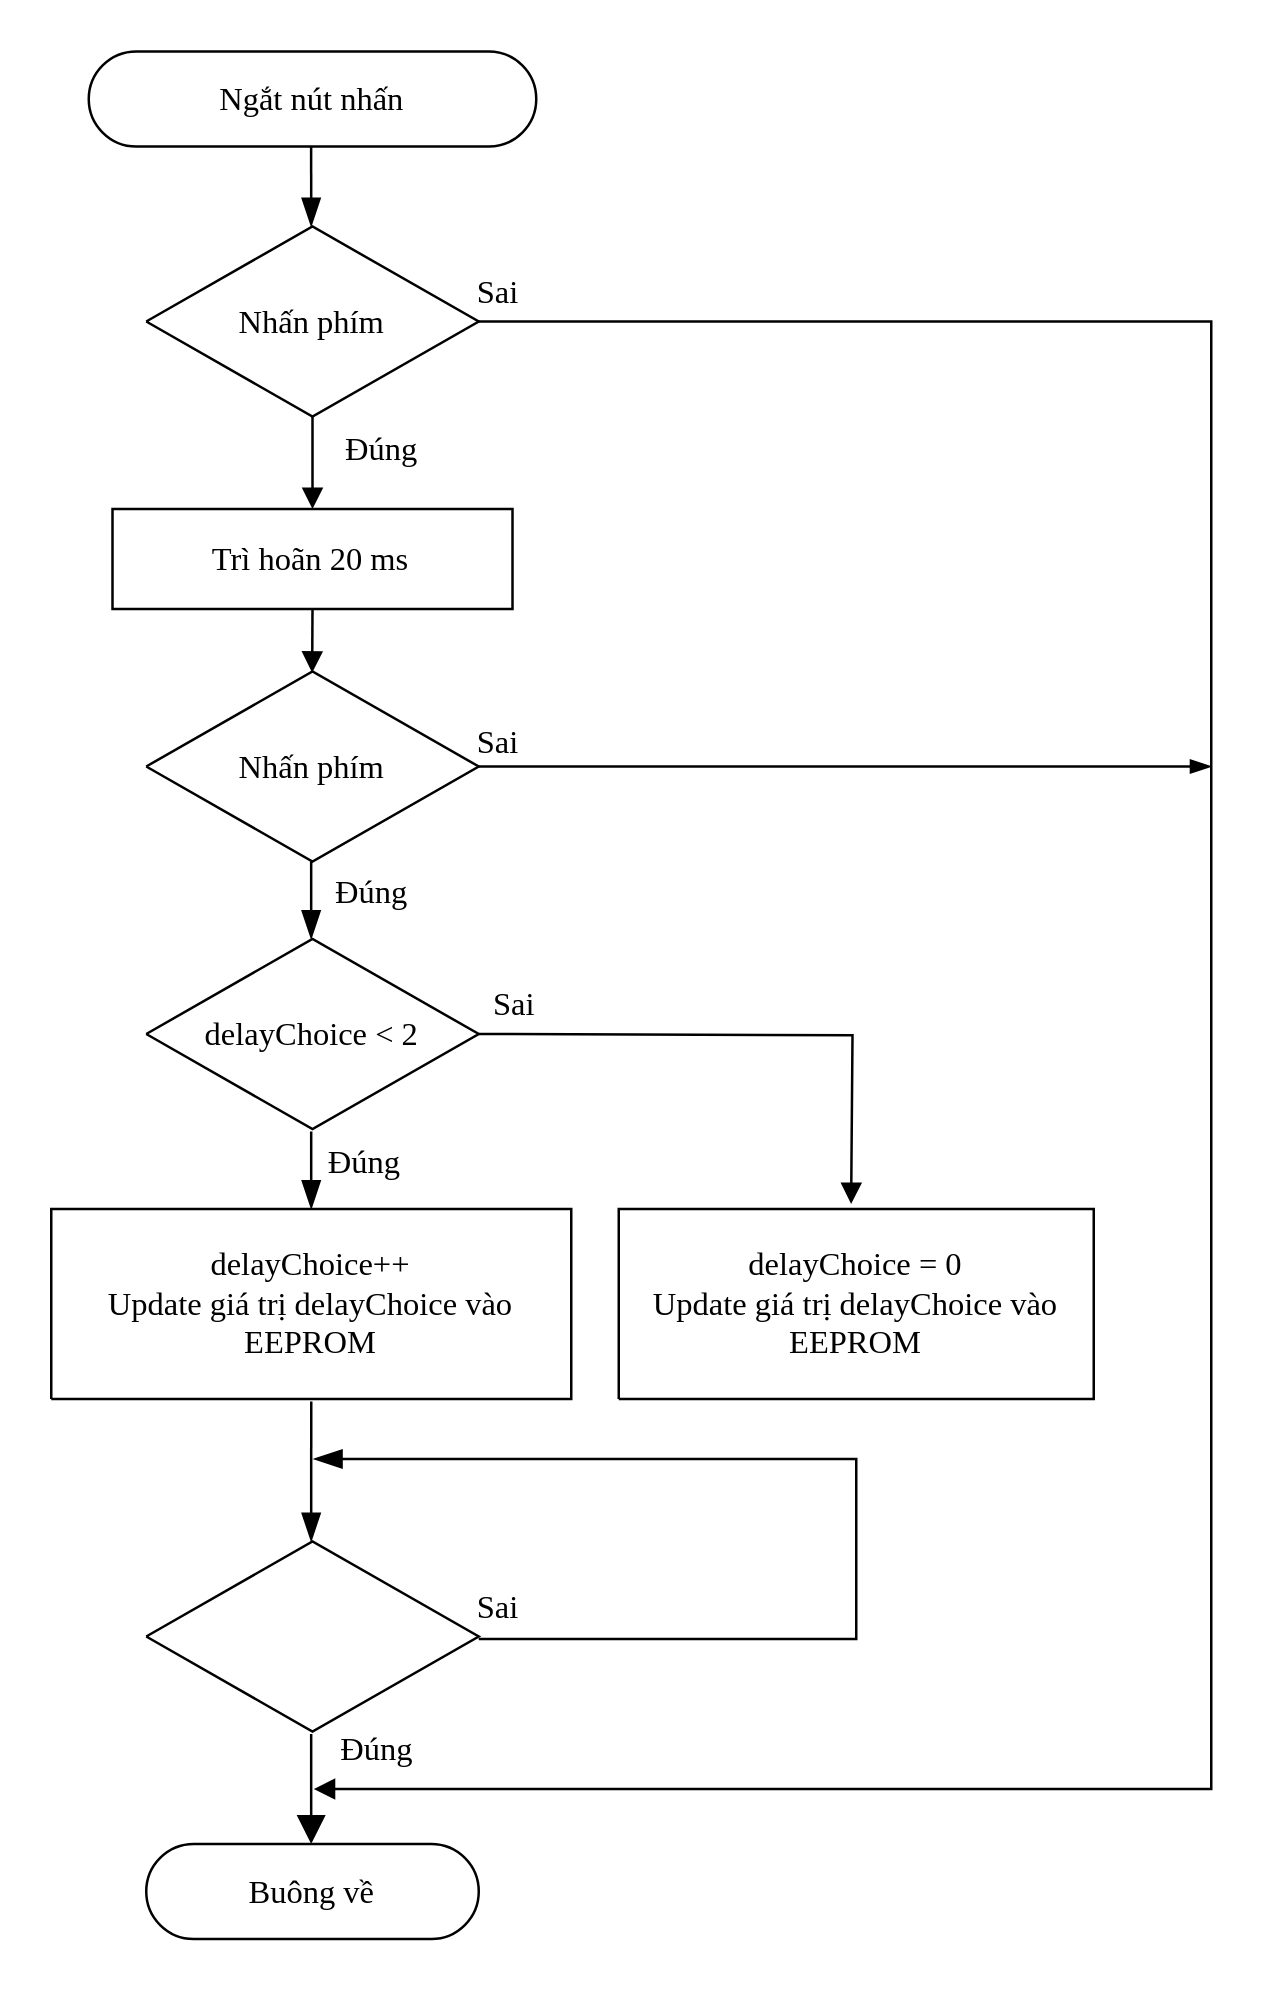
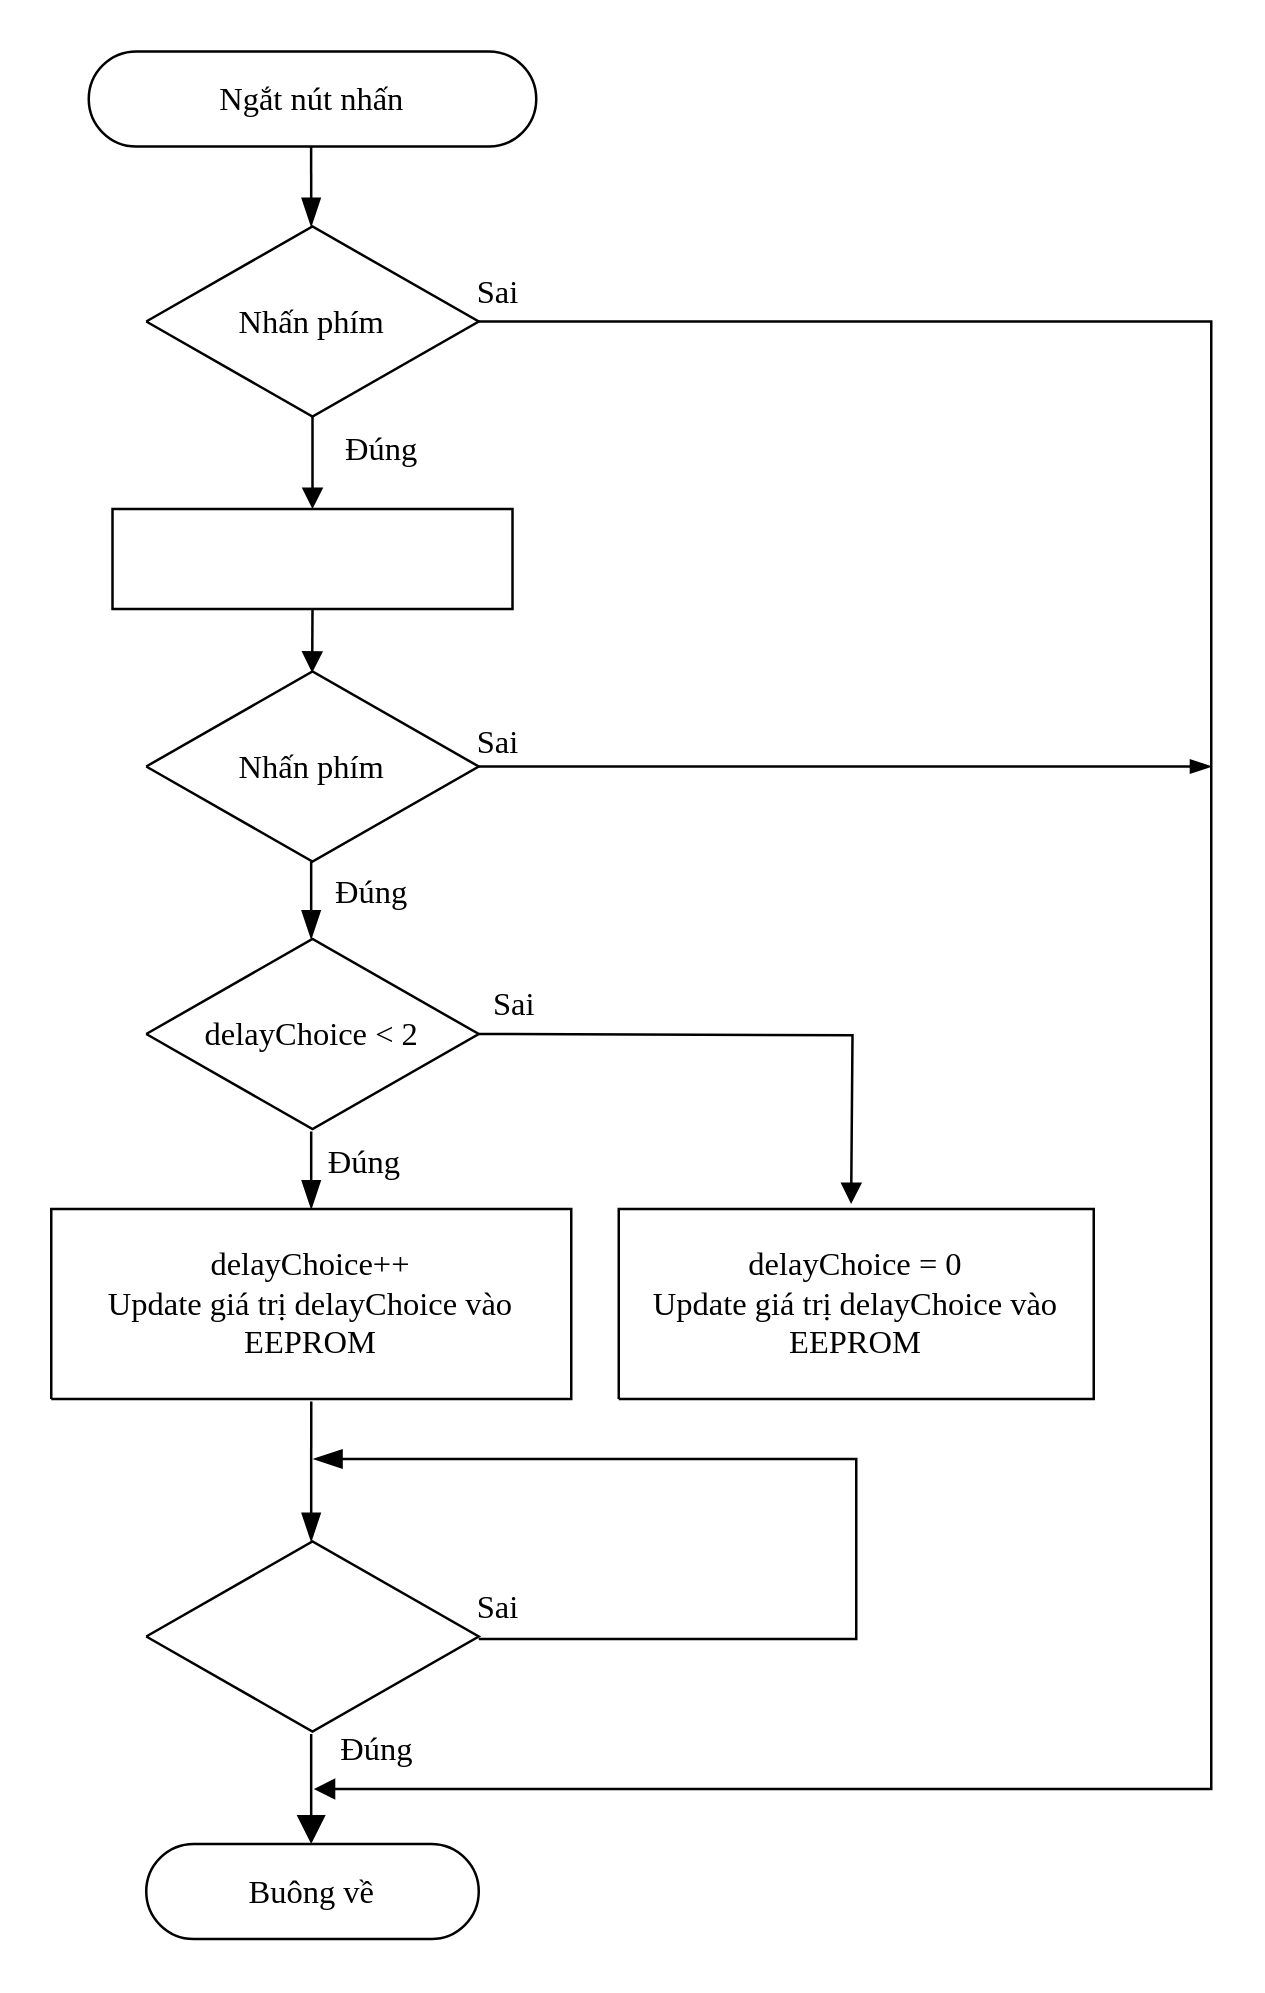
(311, 559) -> none
